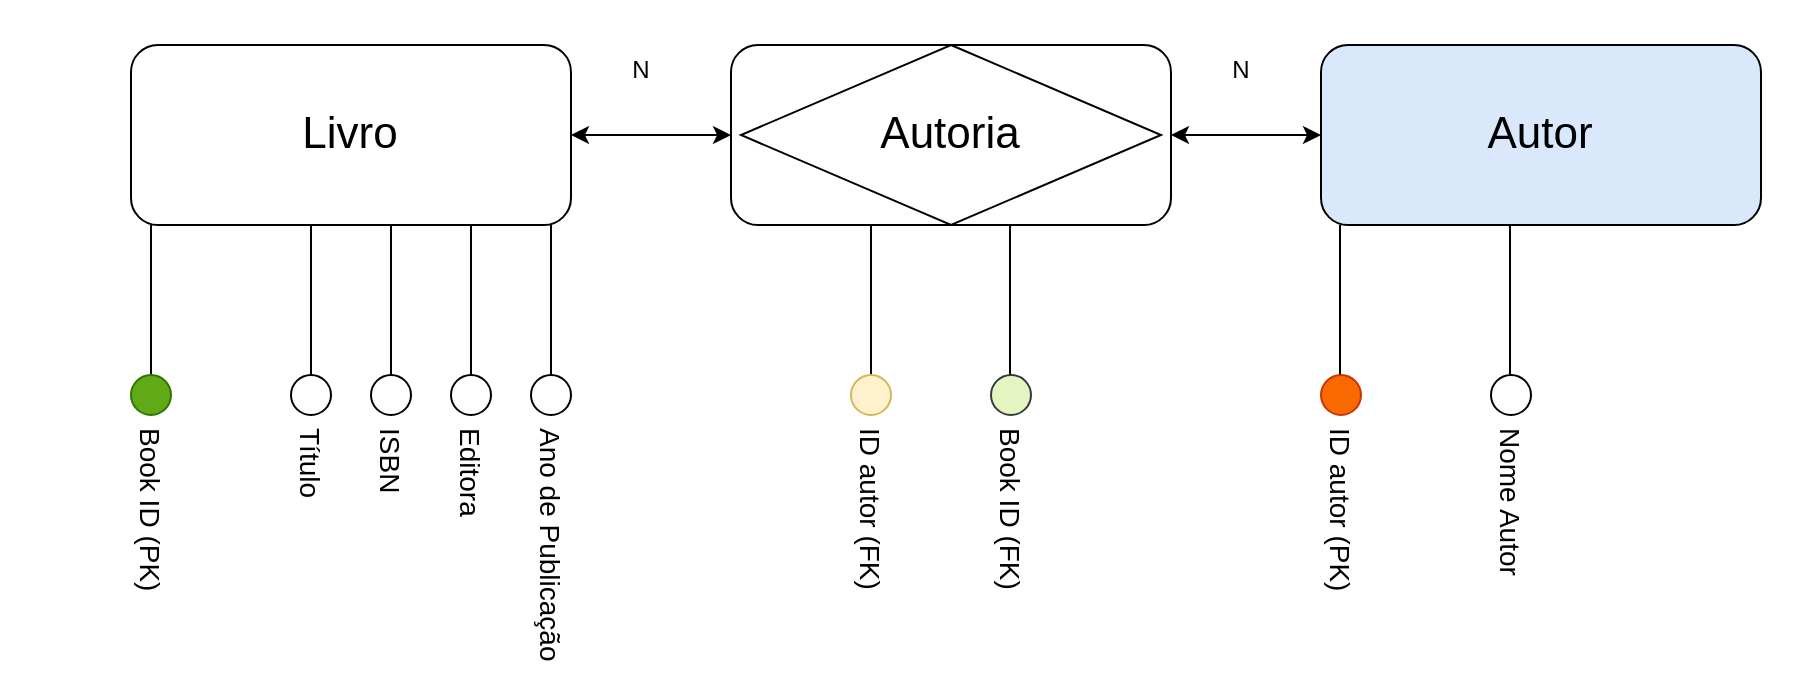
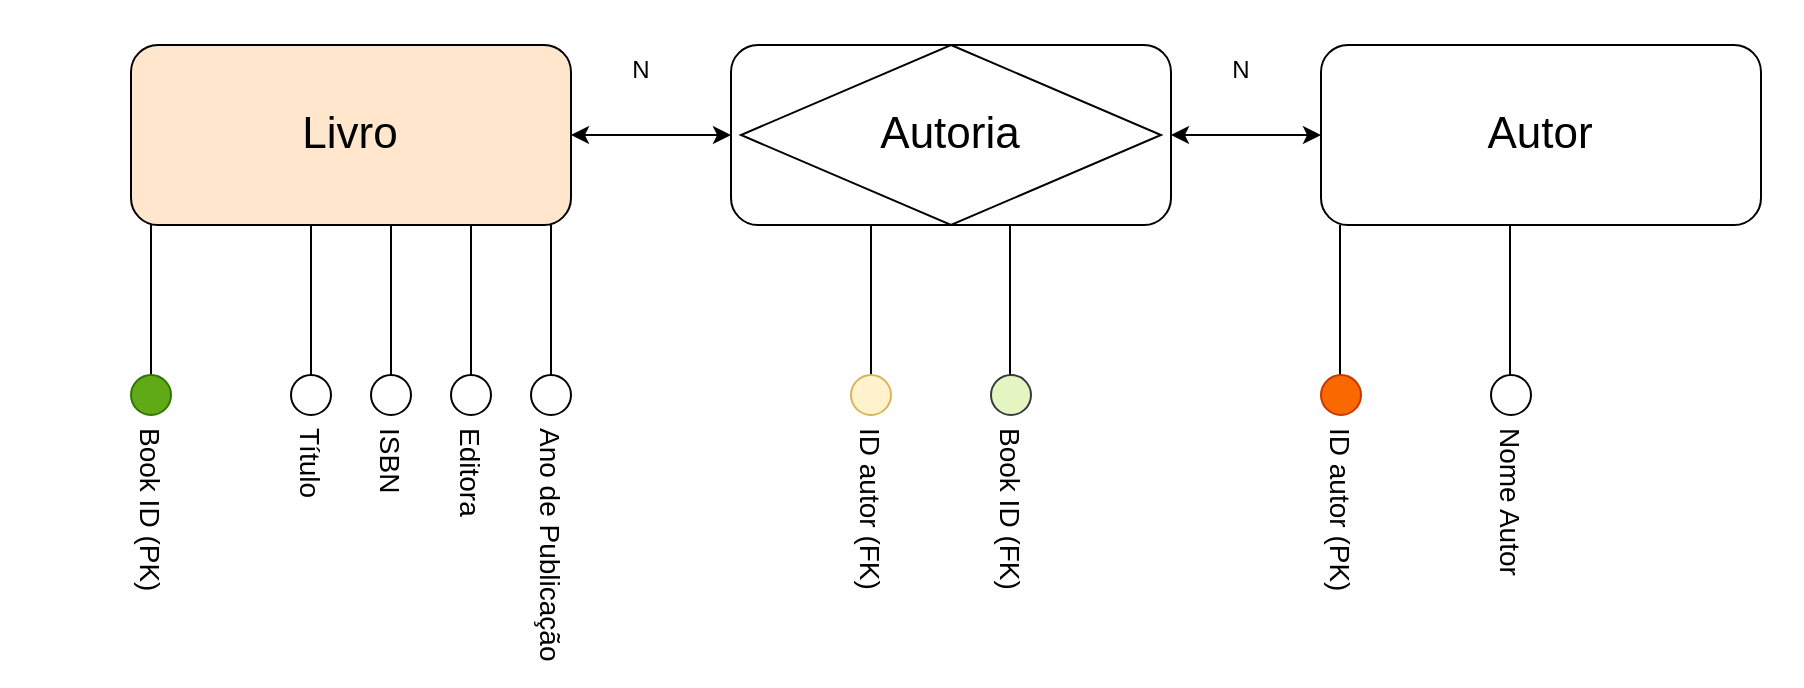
(351, 135) -> (351, 135)
(1541, 135) -> (1541, 135)
